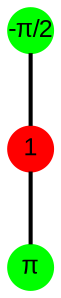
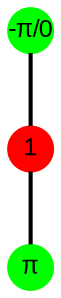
(31, 31) -> (31, 31)
